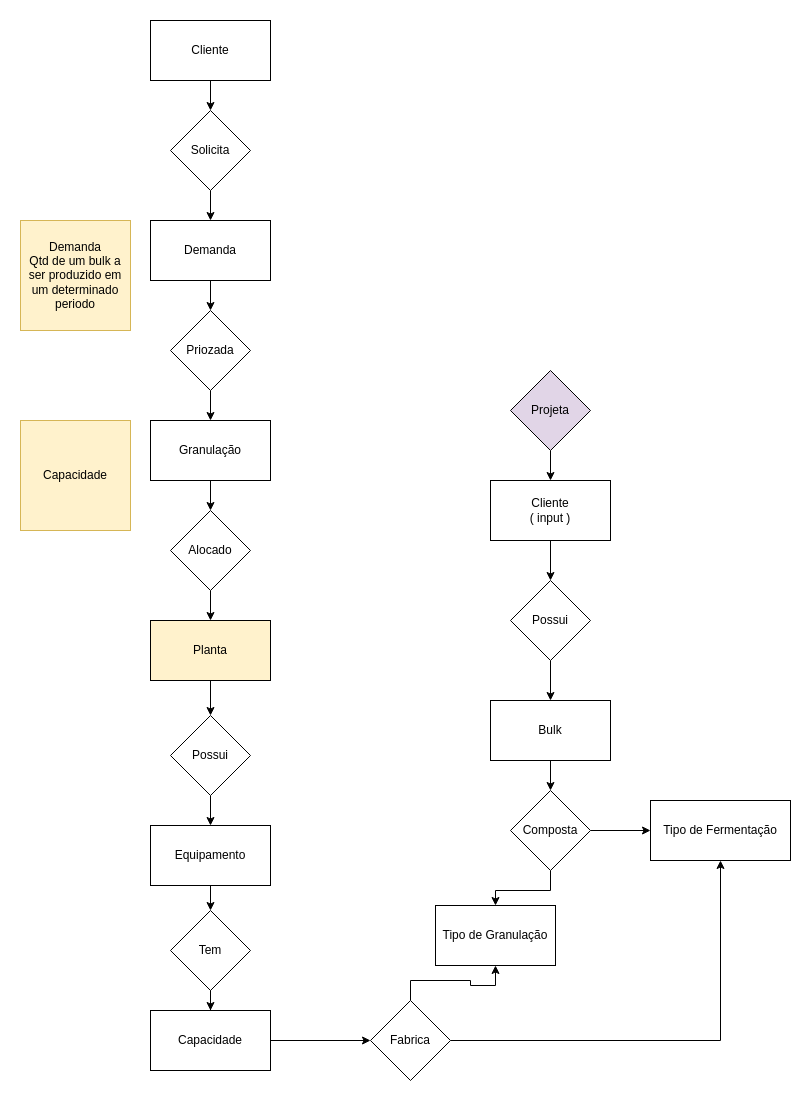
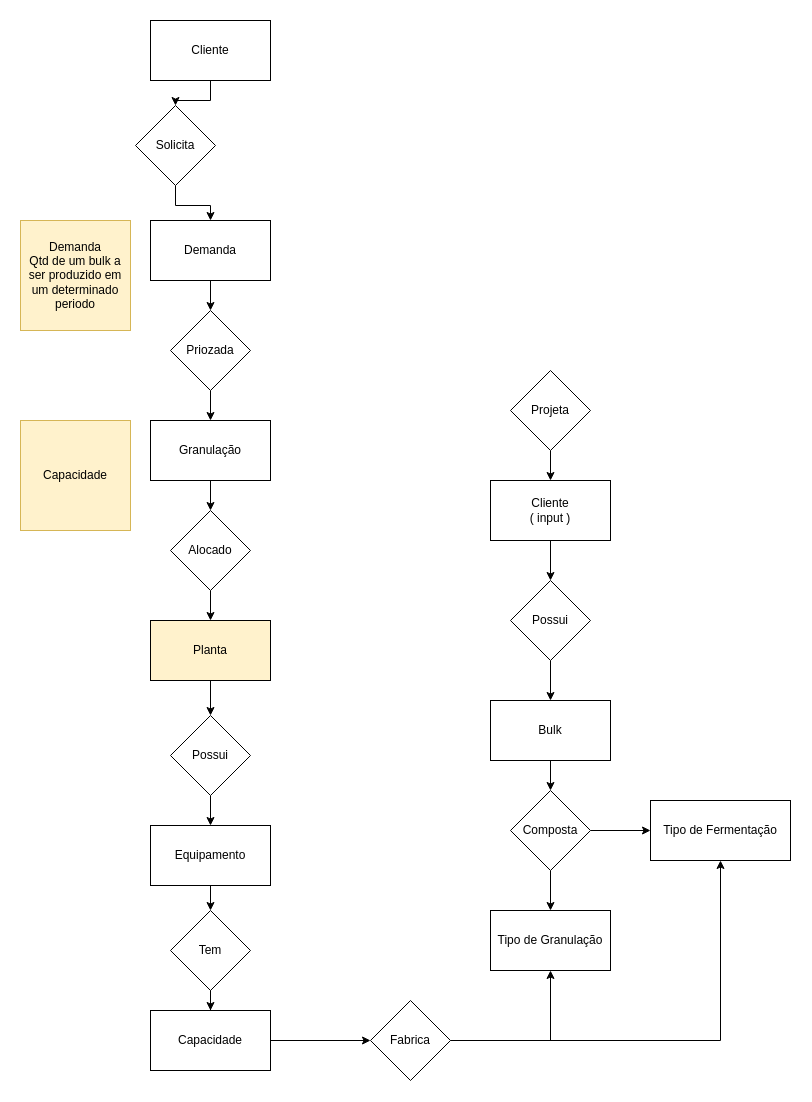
(211, 151) -> (176, 146)
(551, 411) -> (551, 411)
(496, 936) -> (551, 941)
